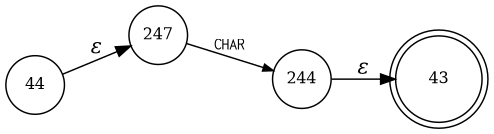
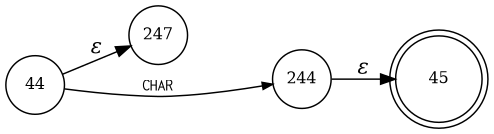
(225, 56) -> (164, 96)
(439, 79) -> (439, 79)
